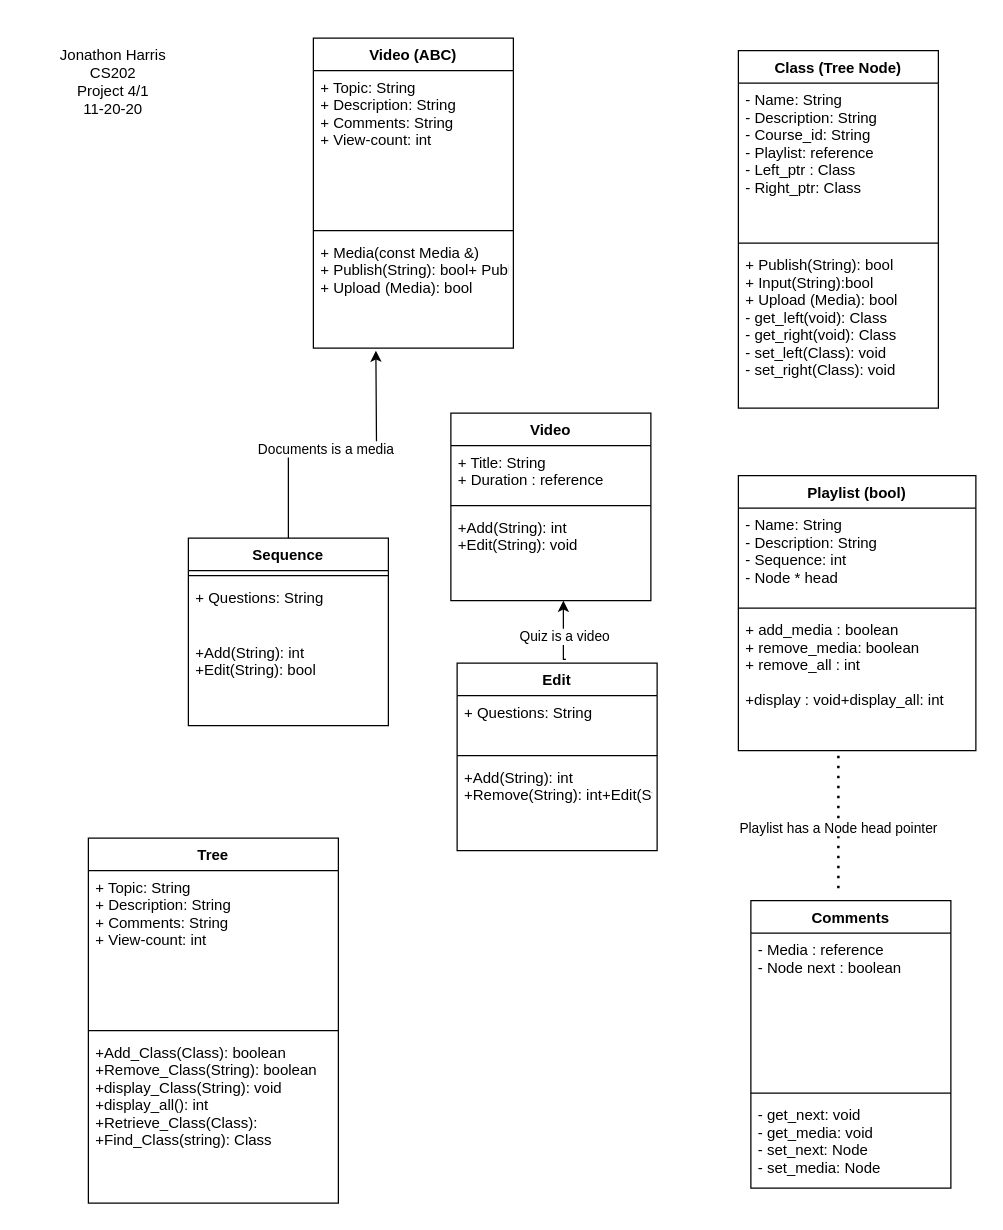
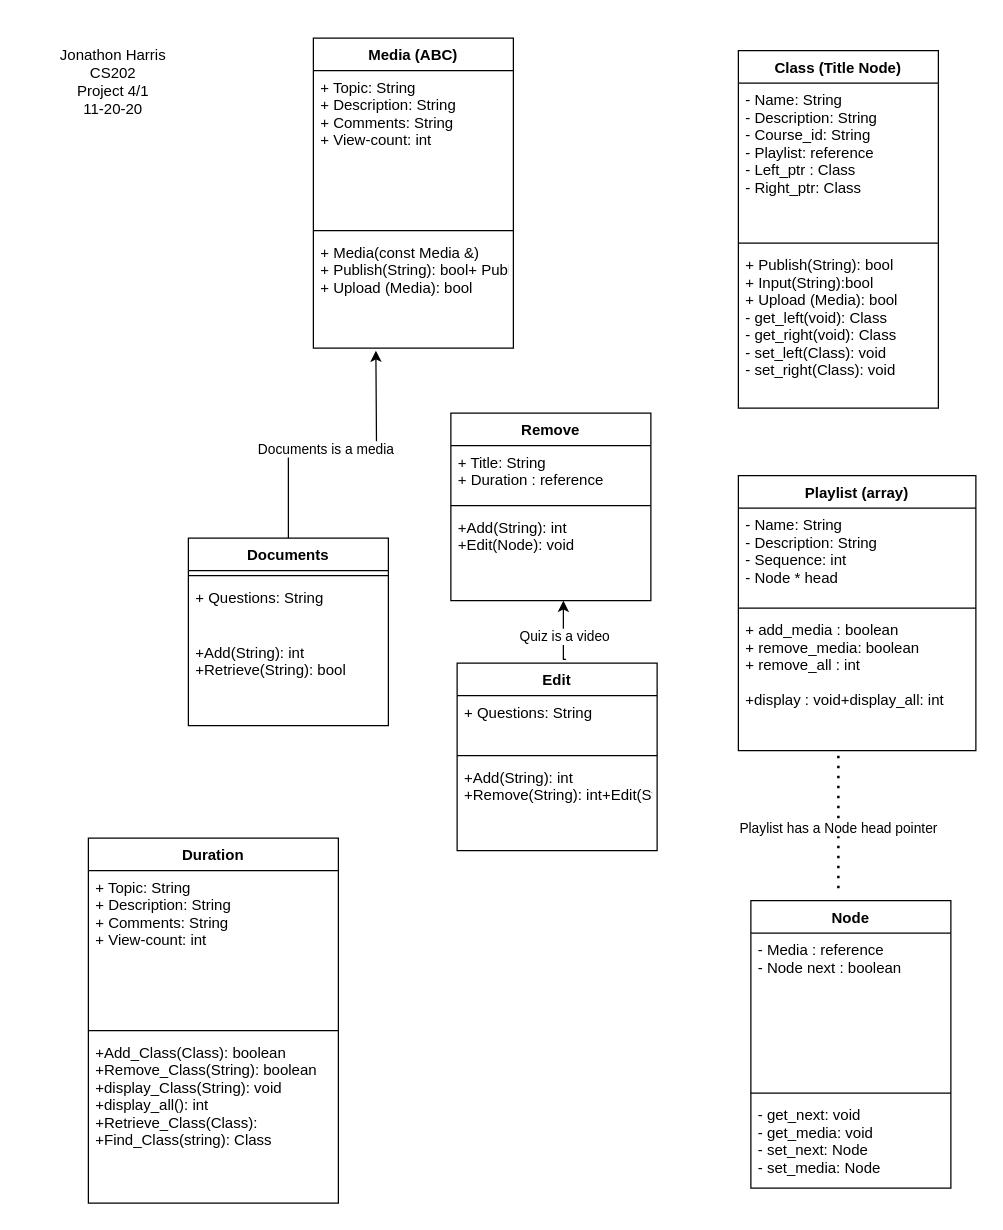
(413, 55) -> (413, 55)
(838, 68) -> (838, 68)
(550, 430) -> (550, 430)
(856, 493) -> (856, 493)
(521, 528) -> (521, 528)
(288, 555) -> (288, 555)
(259, 653) -> (259, 653)
(213, 855) -> (213, 855)
(850, 918) -> (850, 918)
